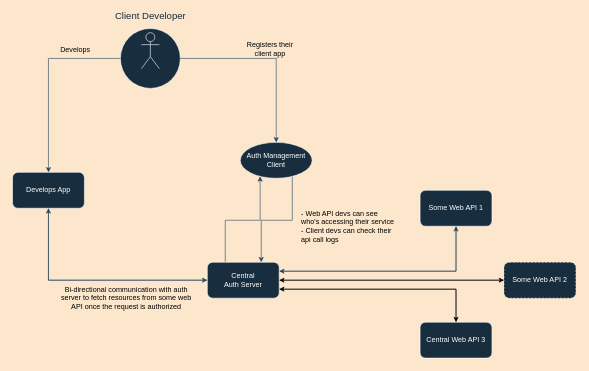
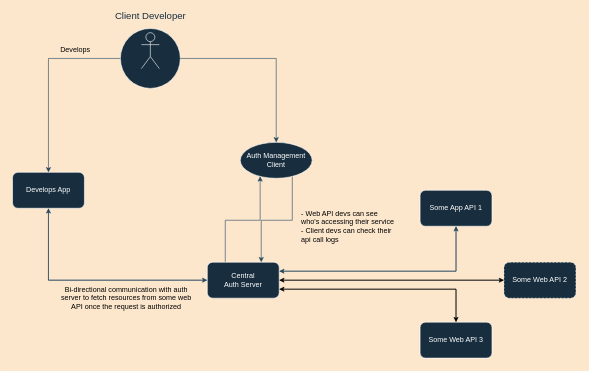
(270, 50) -> none
(456, 209) -> (456, 209)
(456, 341) -> (456, 341)
